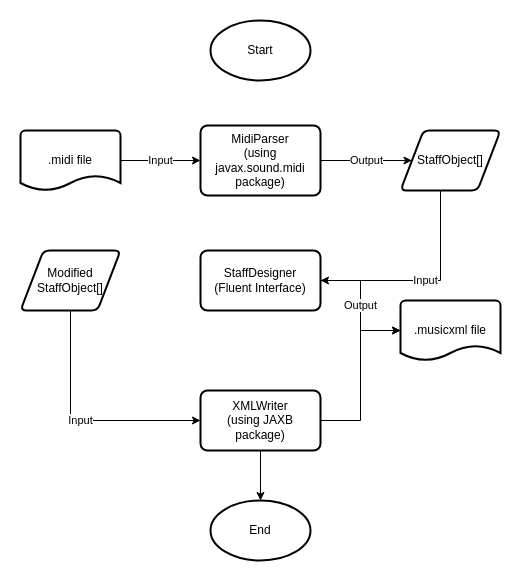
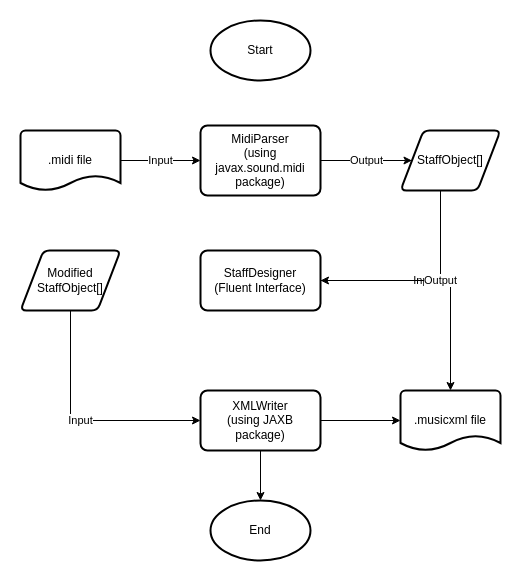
(451, 331) -> (451, 421)
